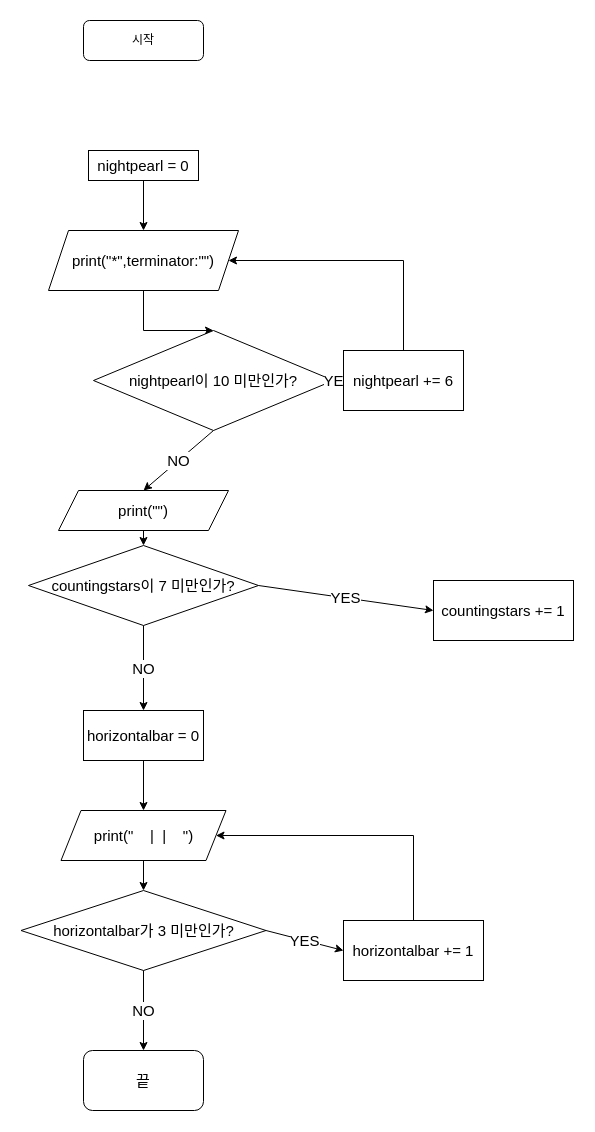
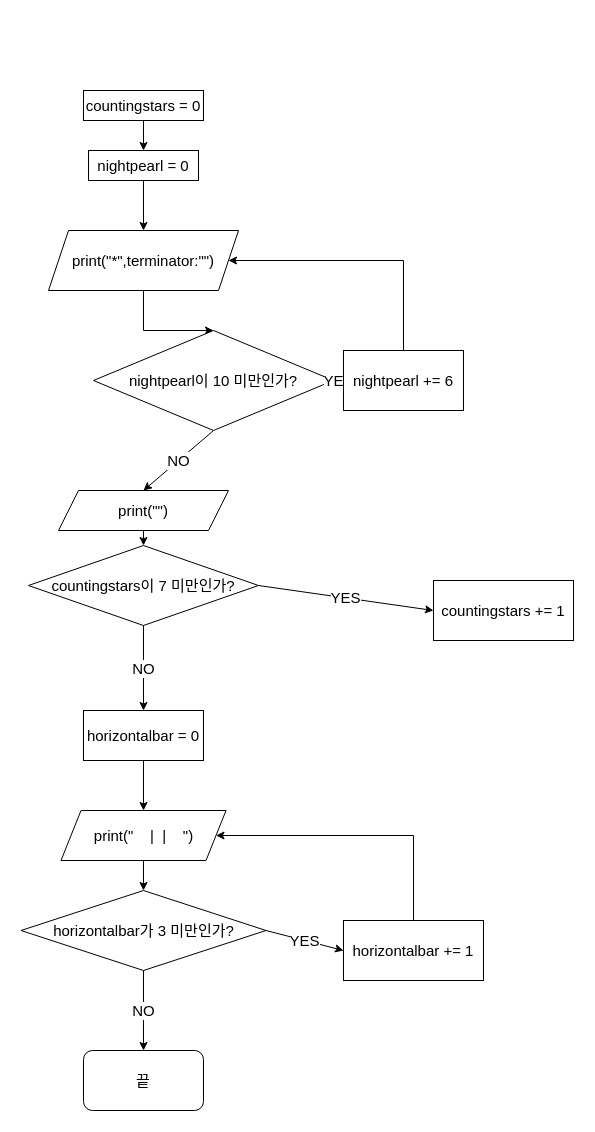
(144, 41) -> none
none -> (144, 106)
none -> (144, 140)
